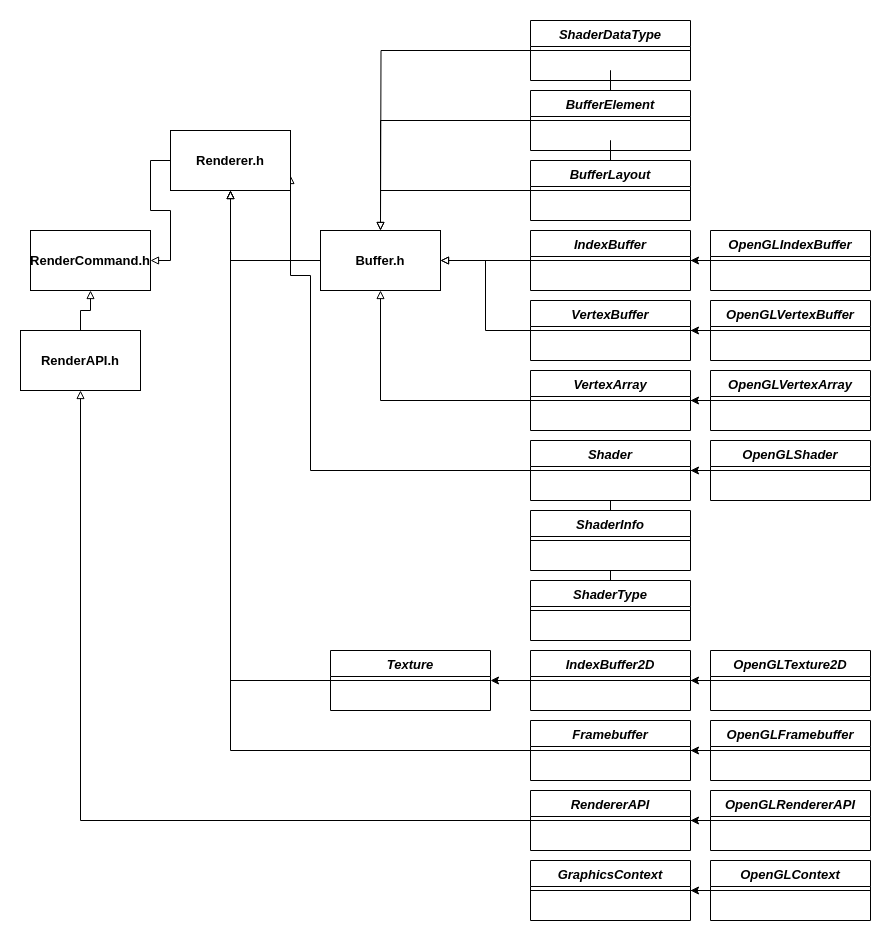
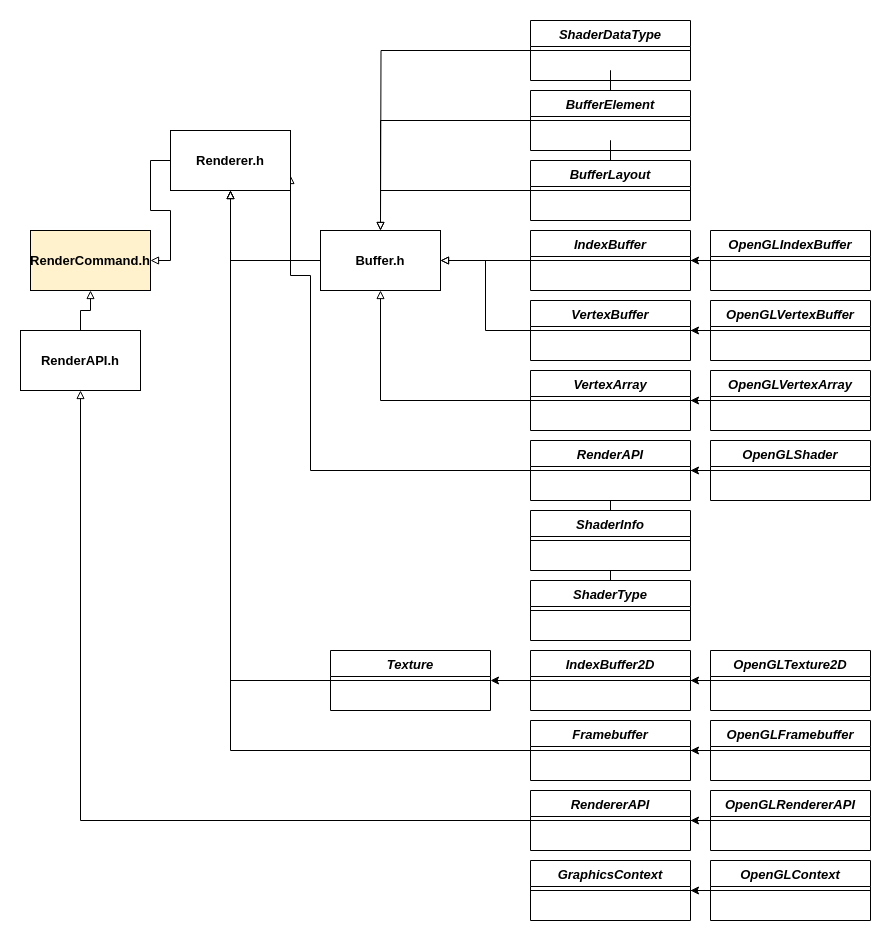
(91, 261) -> (91, 261)
(610, 455) -> (610, 455)
